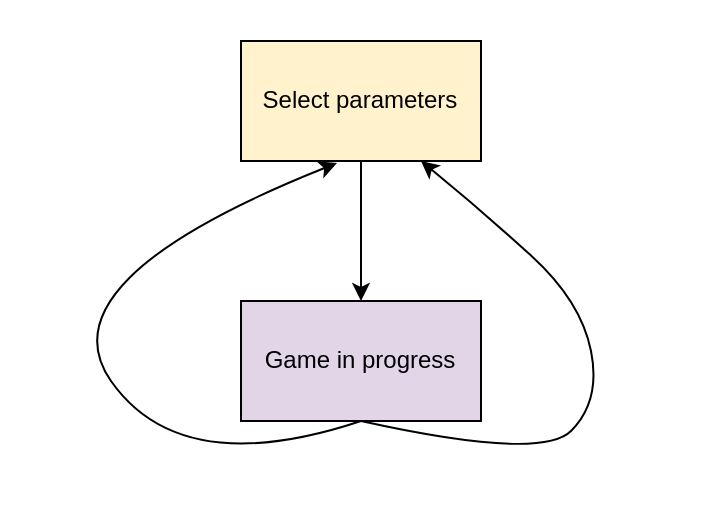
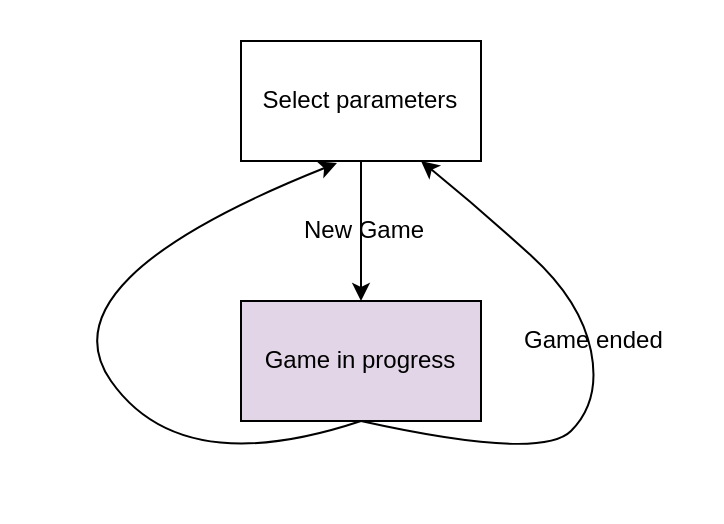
(361, 101) -> (361, 101)
none -> (381, 231)
none -> (601, 341)
